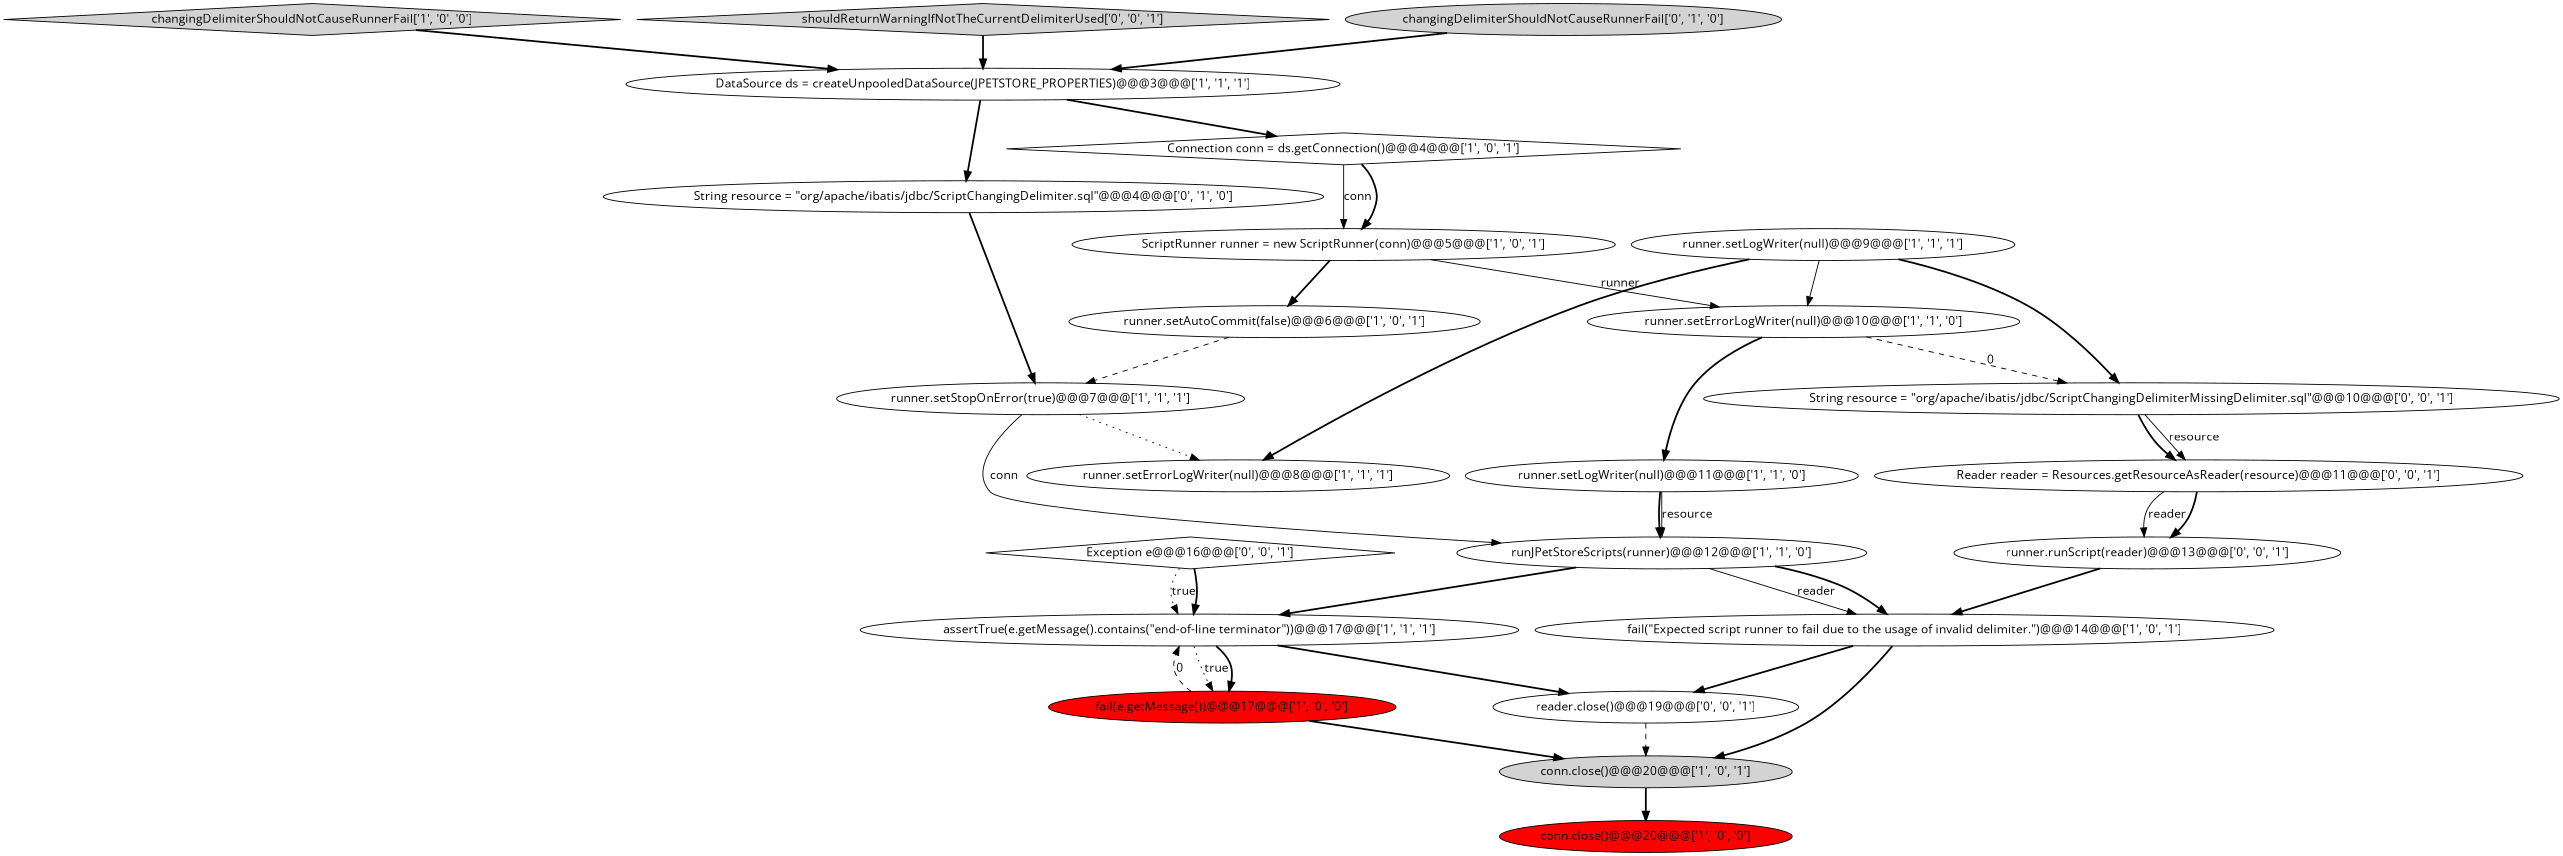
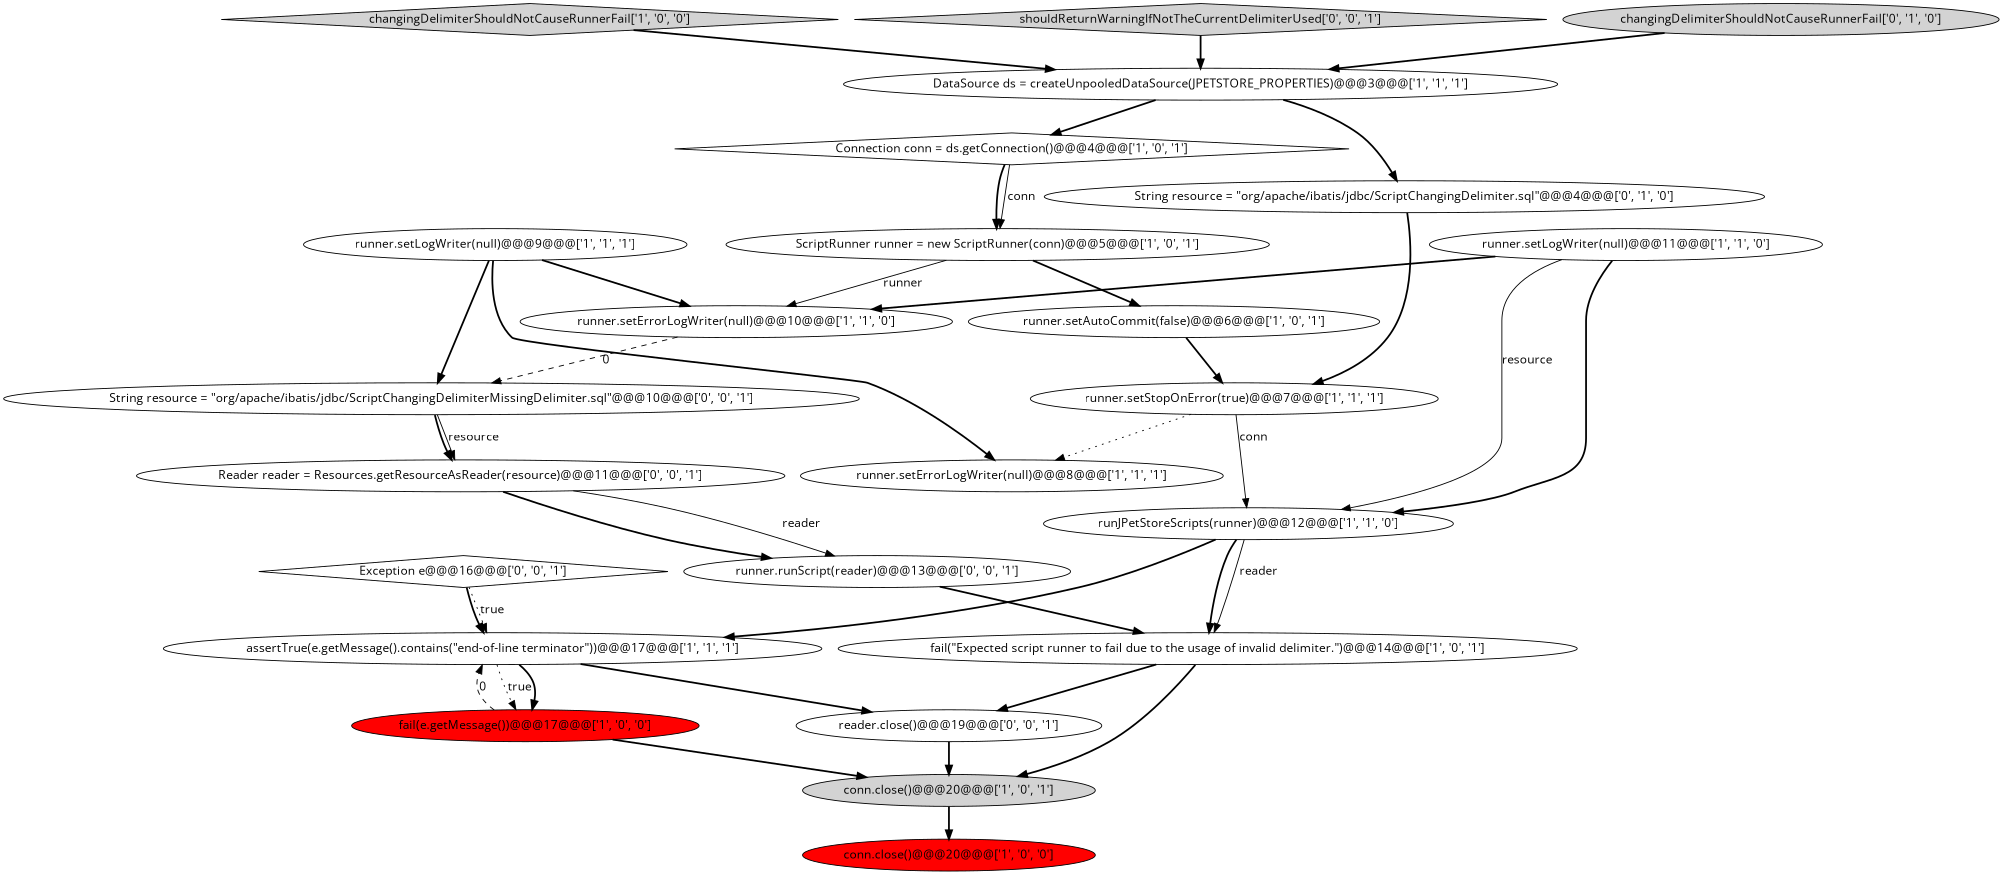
(1814, 279) -> (611, 282)
(1162, 359) -> (1201, 357)
(1698, 380) -> (1188, 282)
(1646, 735) -> (949, 754)
